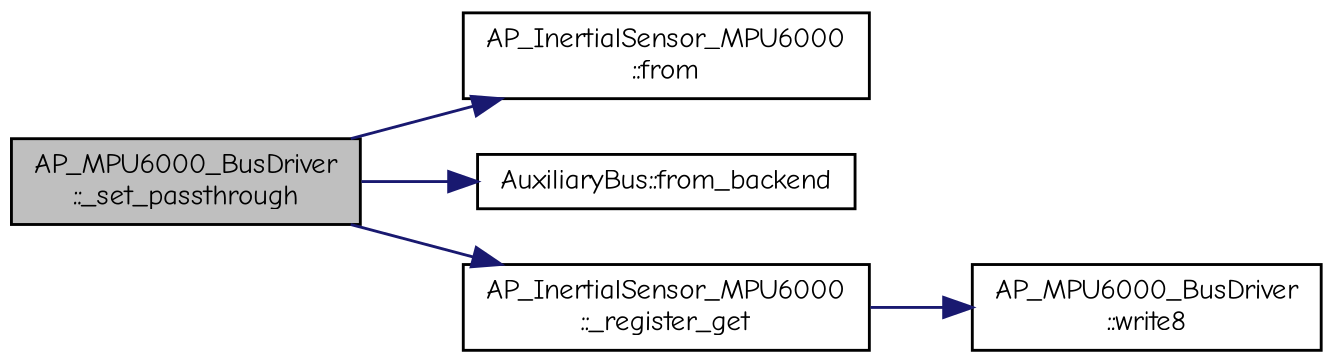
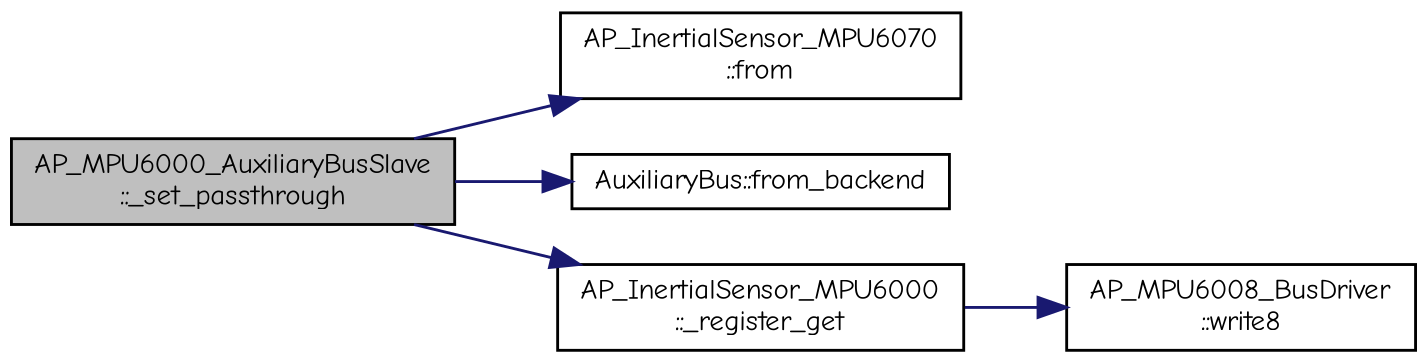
(666, 56) -> (761, 56)
(186, 182) -> (233, 182)
(1147, 307) -> (1241, 307)
